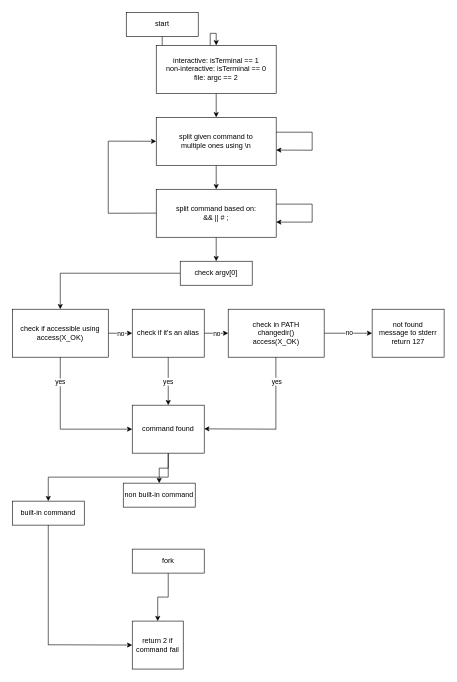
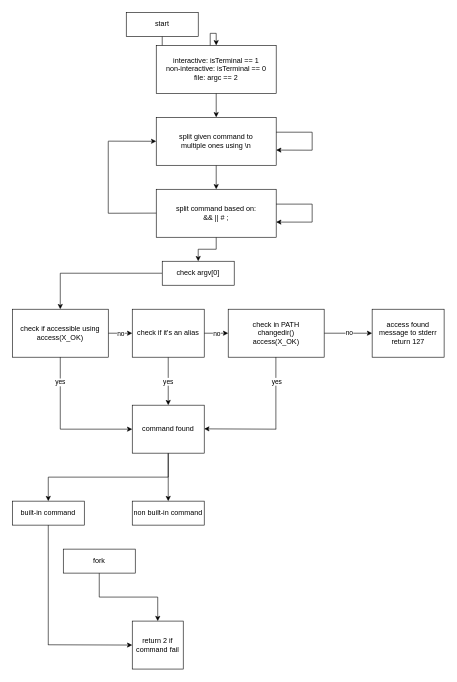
(216, 273) -> (198, 273)
(408, 333) -> (408, 333)
(159, 495) -> (168, 513)
(168, 561) -> (99, 561)
